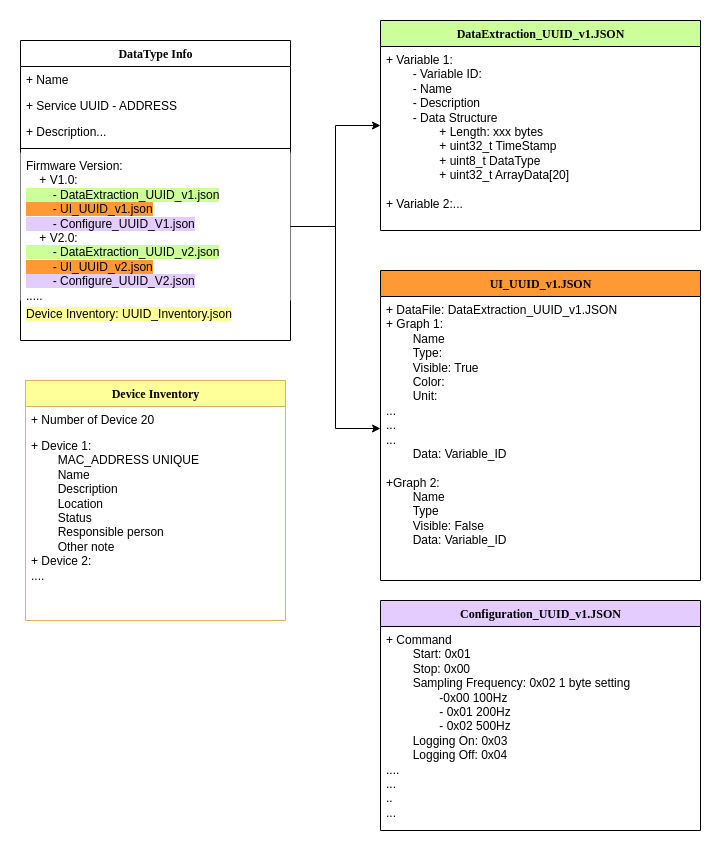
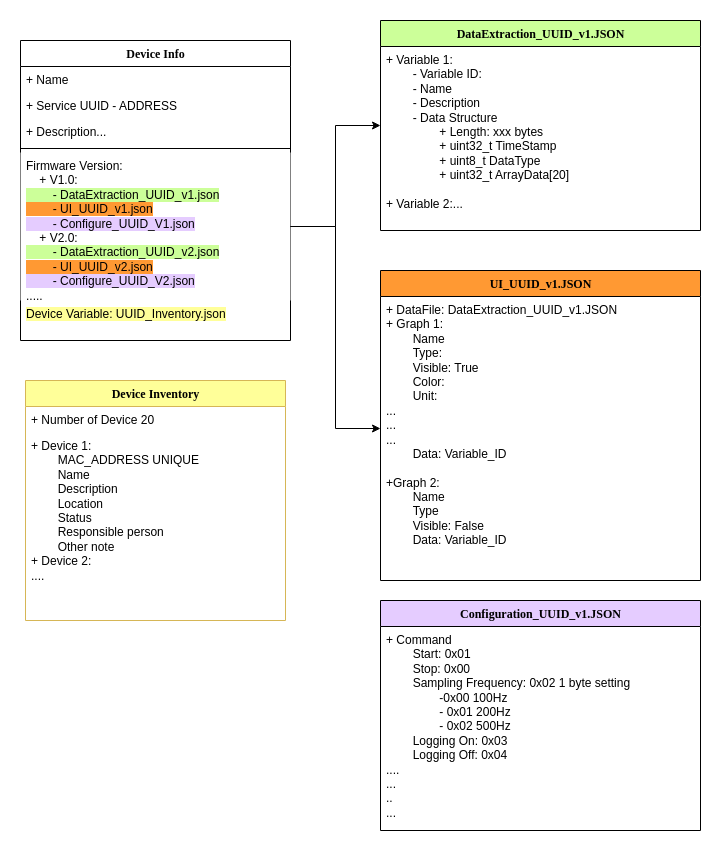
(156, 55) -> (156, 55)
(143, 315) -> (137, 315)
